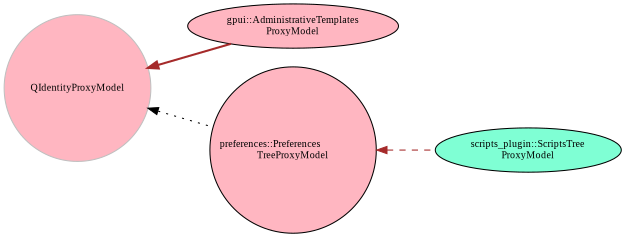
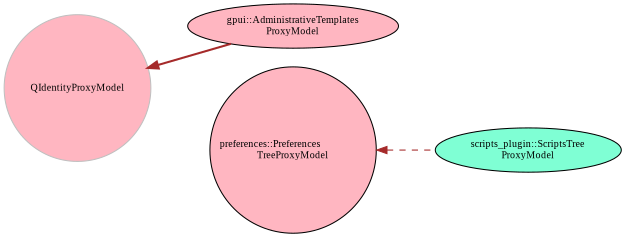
(185, 119) -> none
